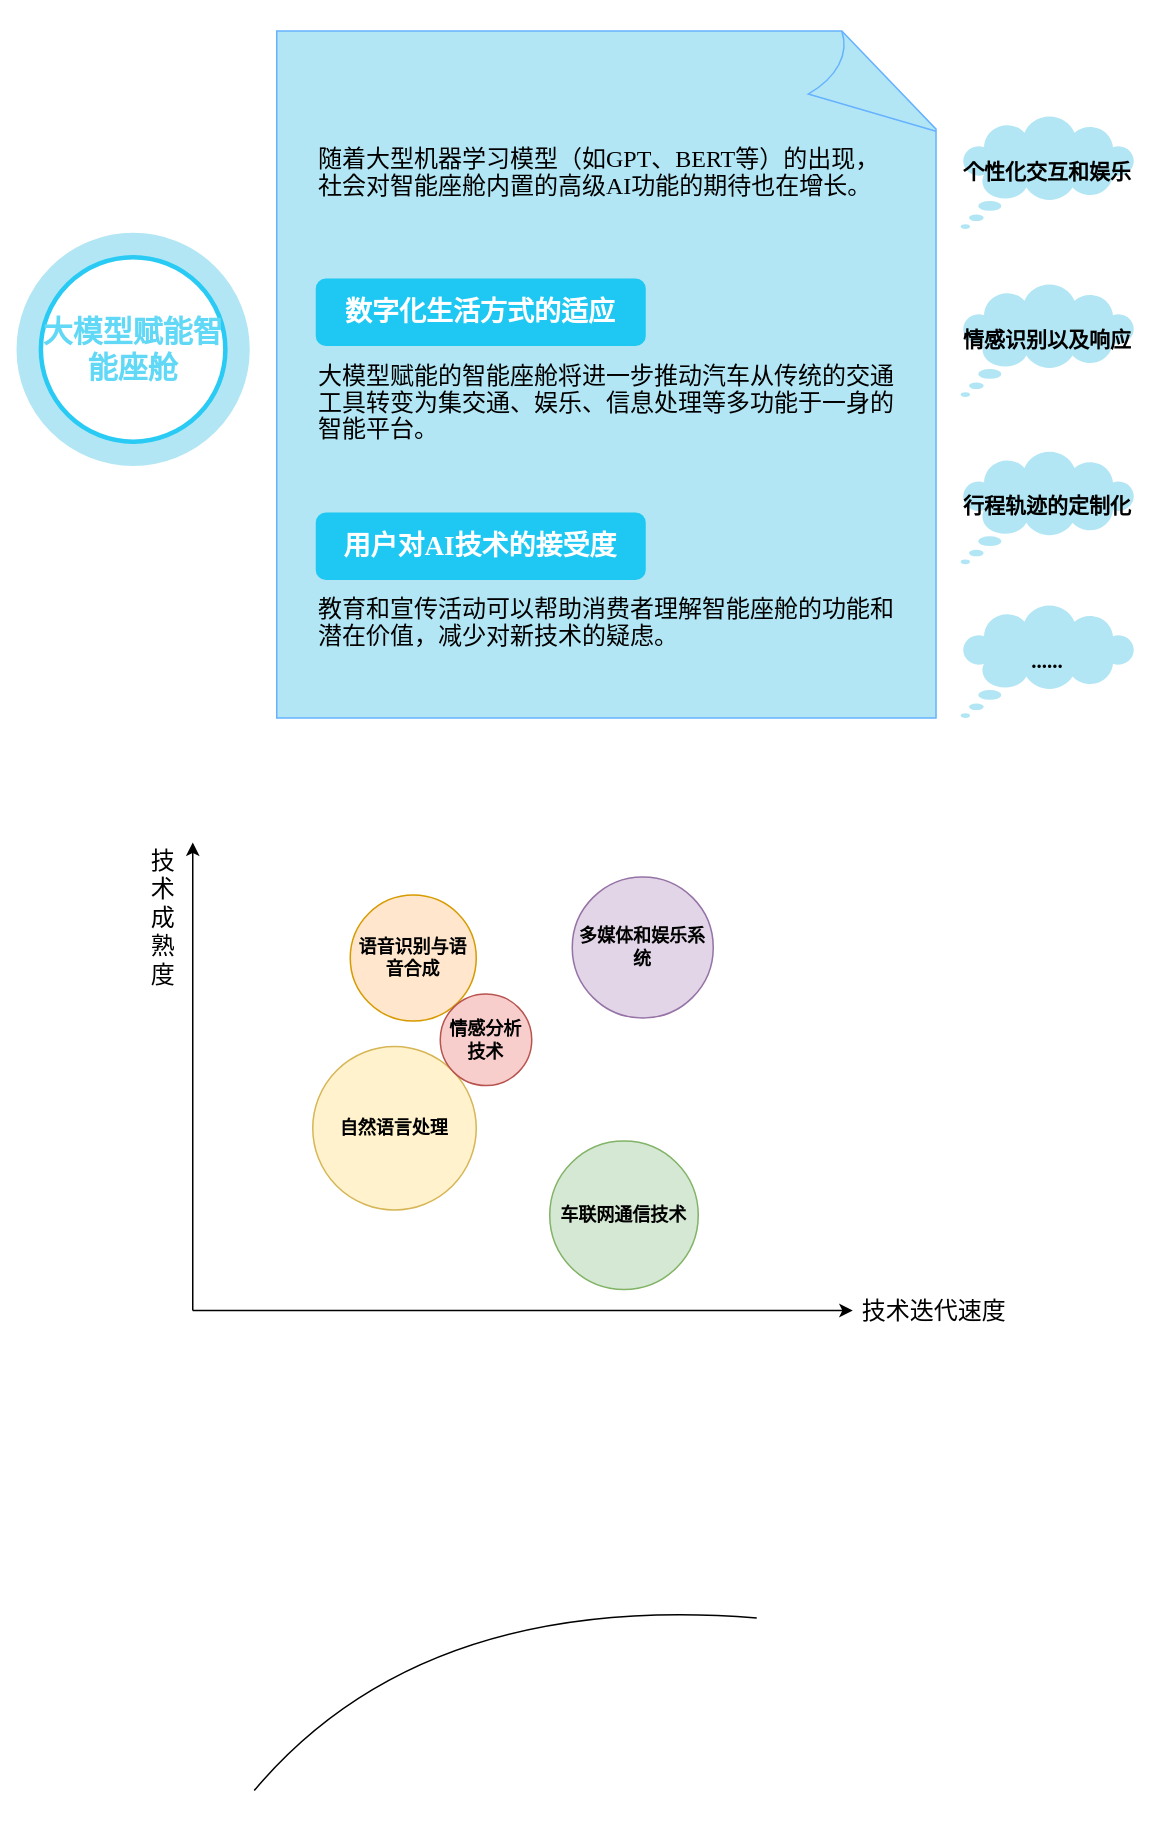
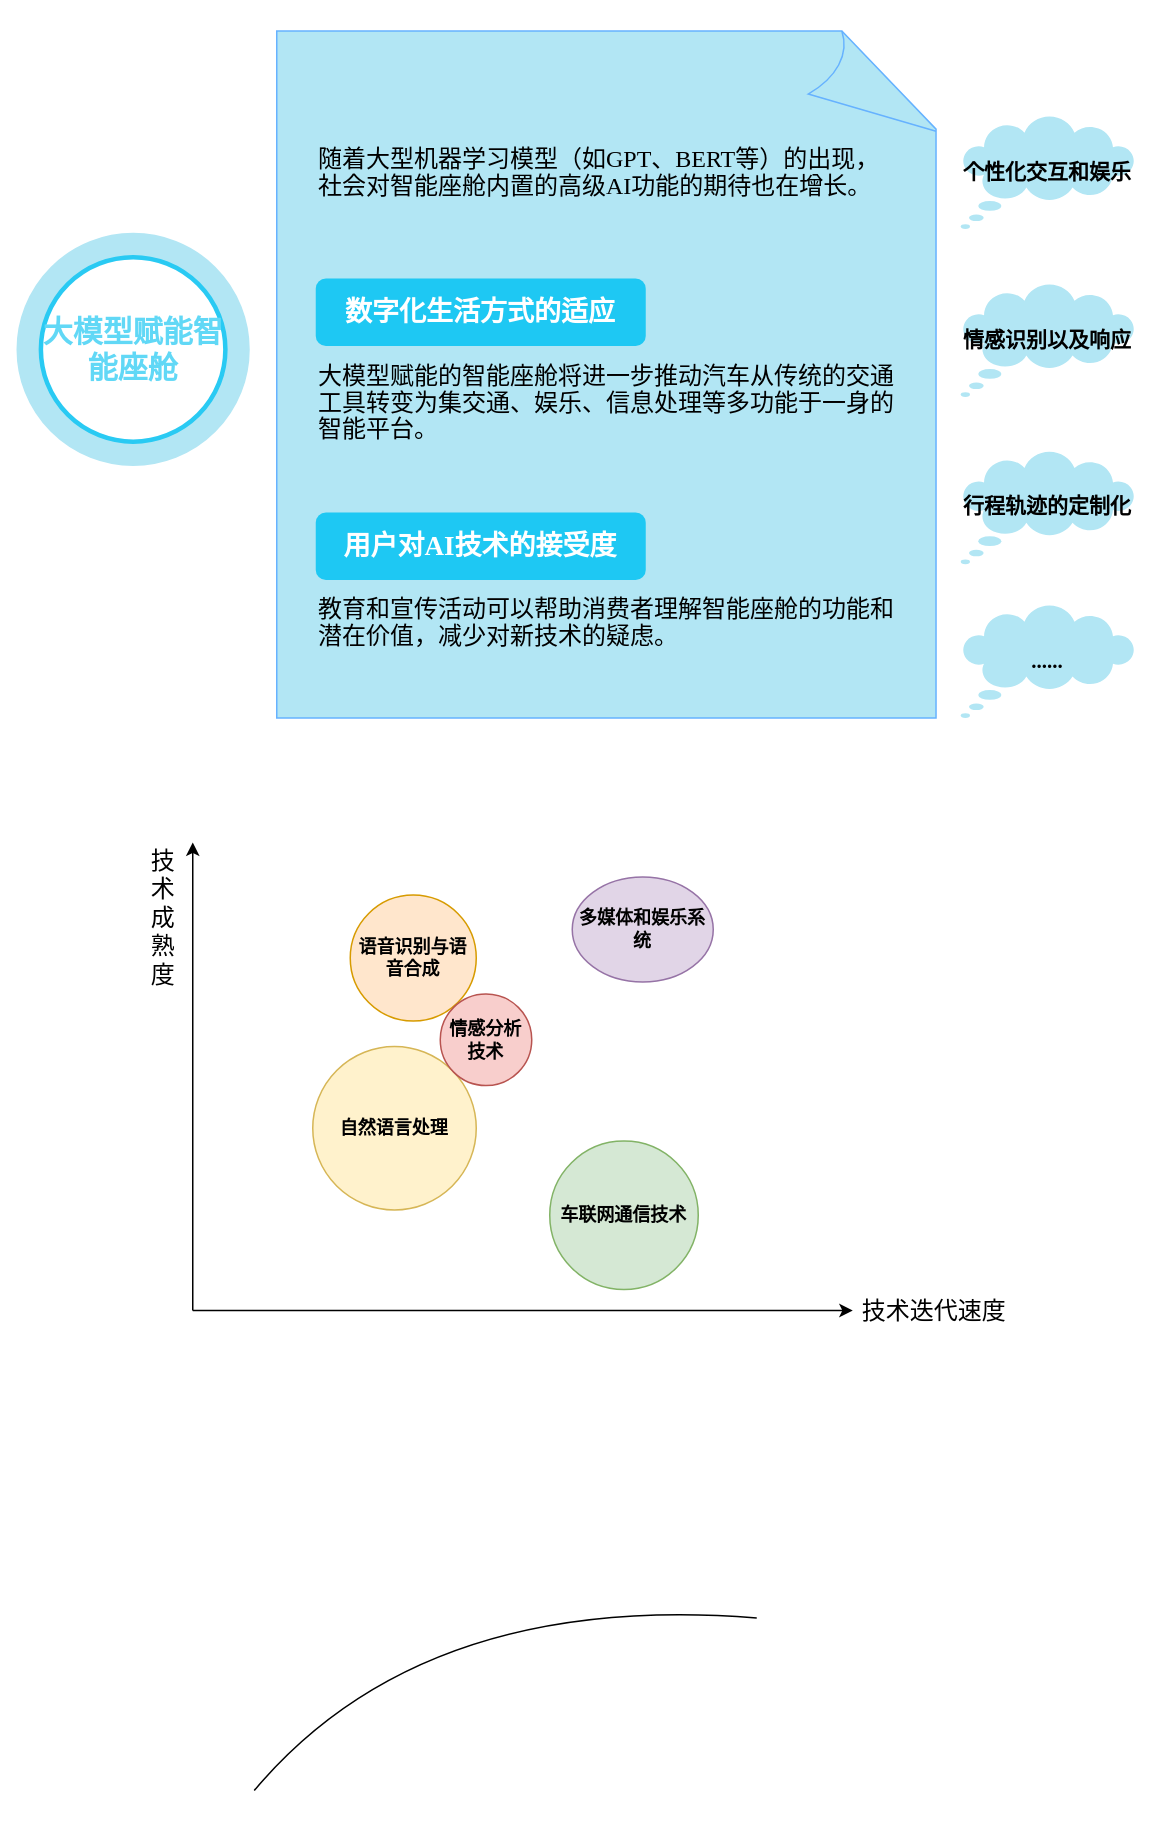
(643, 947) -> (643, 929)
